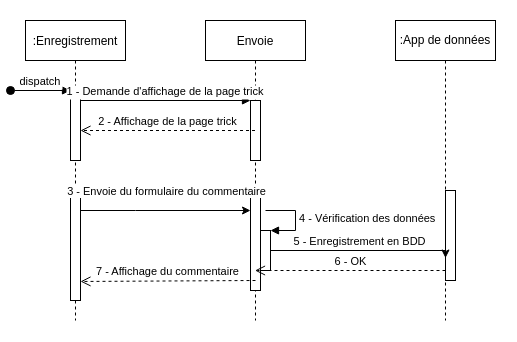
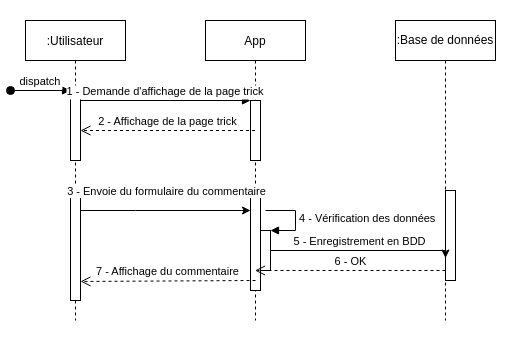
(75, 41) -> (75, 41)
(255, 41) -> (255, 41)
(446, 41) -> (446, 41)
